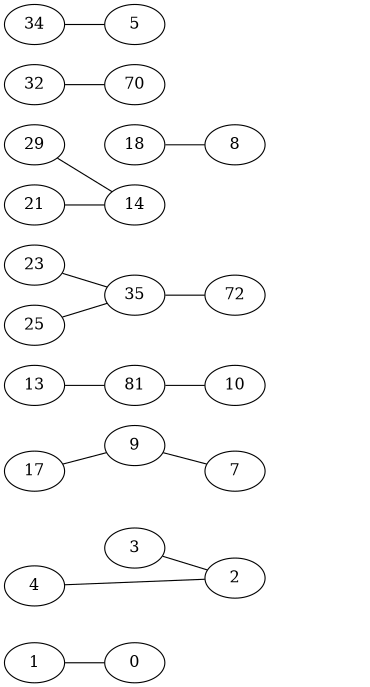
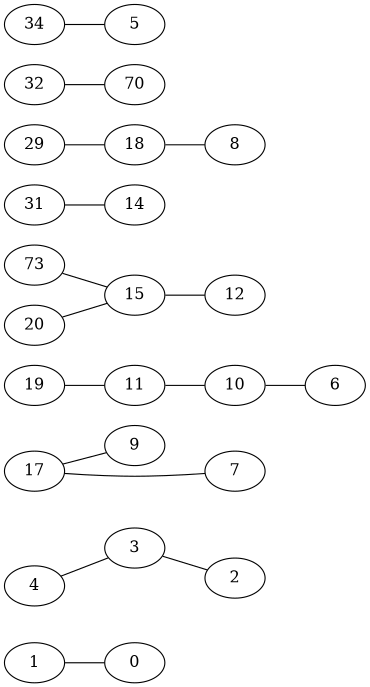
(85, 175) -> (85, 145)
(35, 205) -> (35, 205)
(35, 265) -> (35, 265)
(135, 295) -> (135, 295)
(235, 295) -> (235, 295)
(35, 325) -> (35, 325)
(35, 385) -> (35, 385)
(135, 385) -> (135, 385)
none -> (335, 385)
(185, 458) -> (135, 476)
(135, 582) -> (85, 567)
